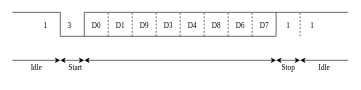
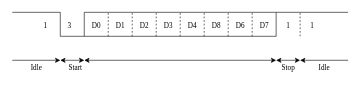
(145, 26) -> (145, 26)
